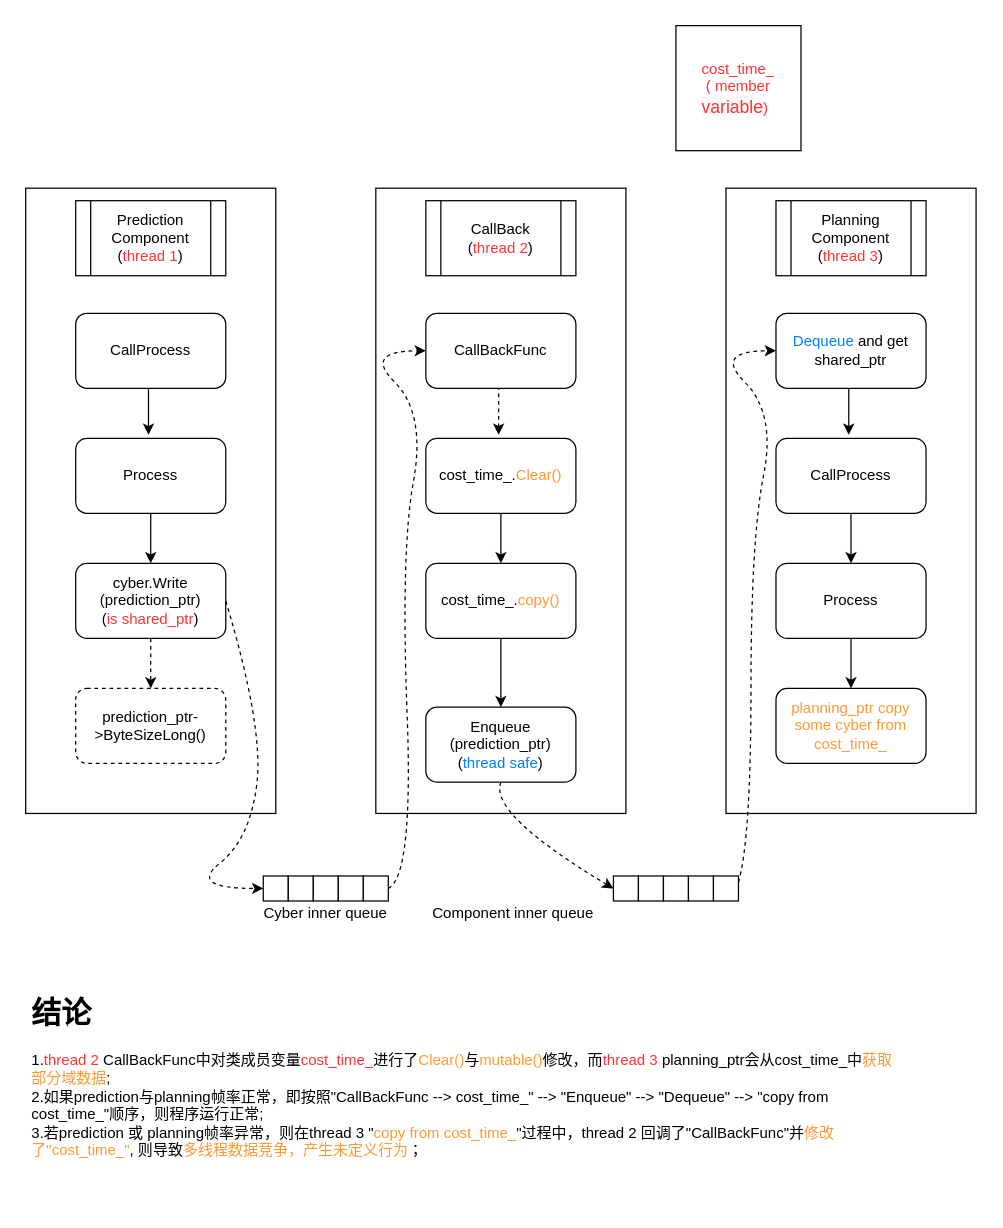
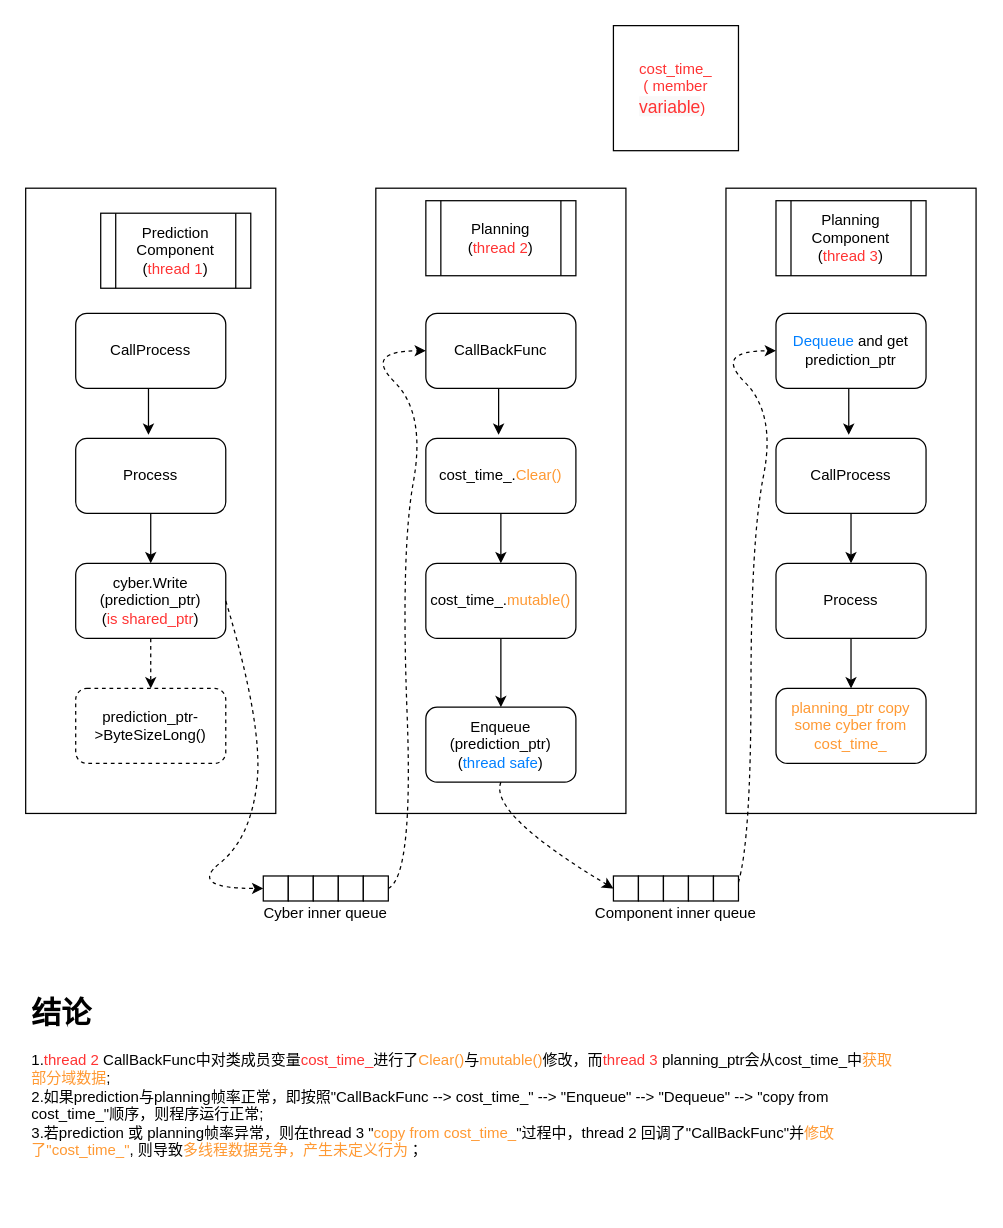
(738, 88) -> (676, 88)
(151, 238) -> (176, 251)
(501, 238) -> (501, 238)
(851, 351) -> (851, 351)
(498, 405) -> (498, 405)
(501, 601) -> (501, 601)
(513, 913) -> (676, 913)
